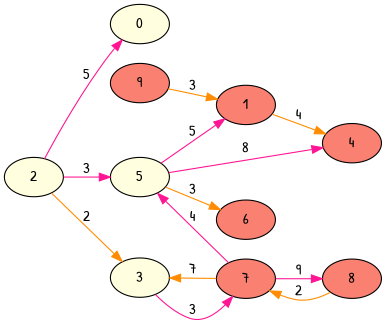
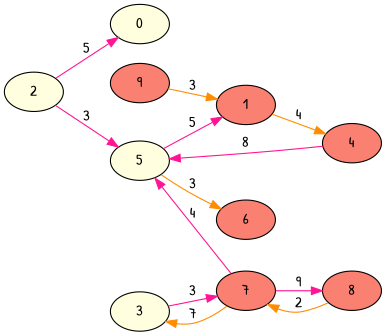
(240, 161) -> (252, 153)
(83, 223) -> none
